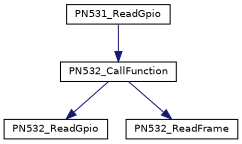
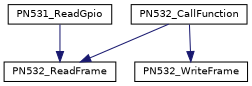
(118, 38) -> (60, 38)
(56, 129) -> (191, 72)
